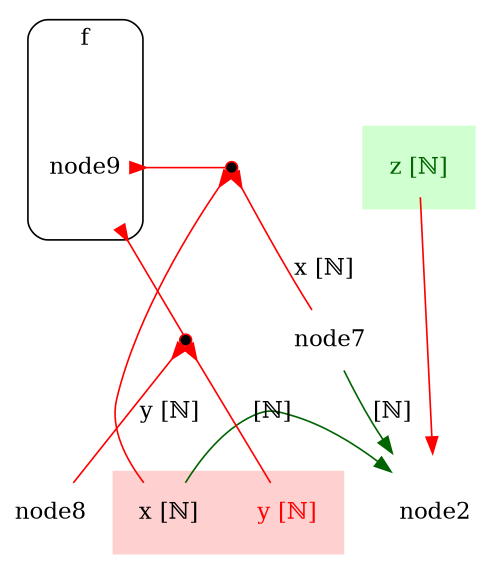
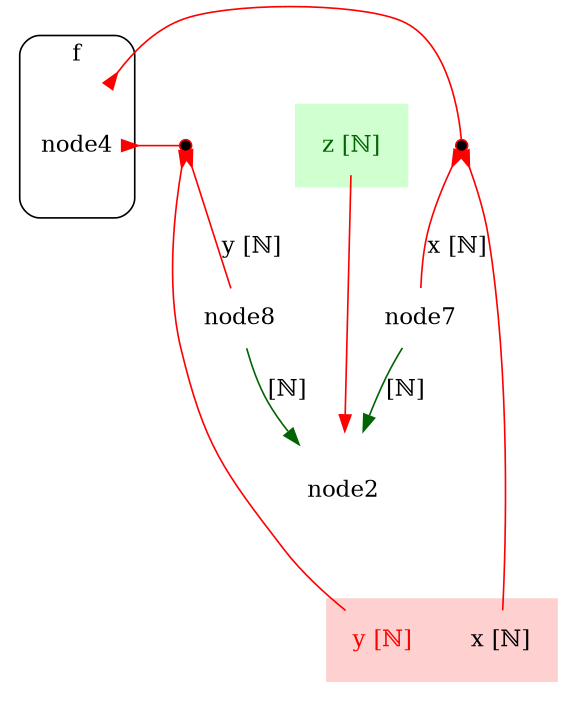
(85, 168) -> (77, 146)
(273, 411) -> (263, 392)
